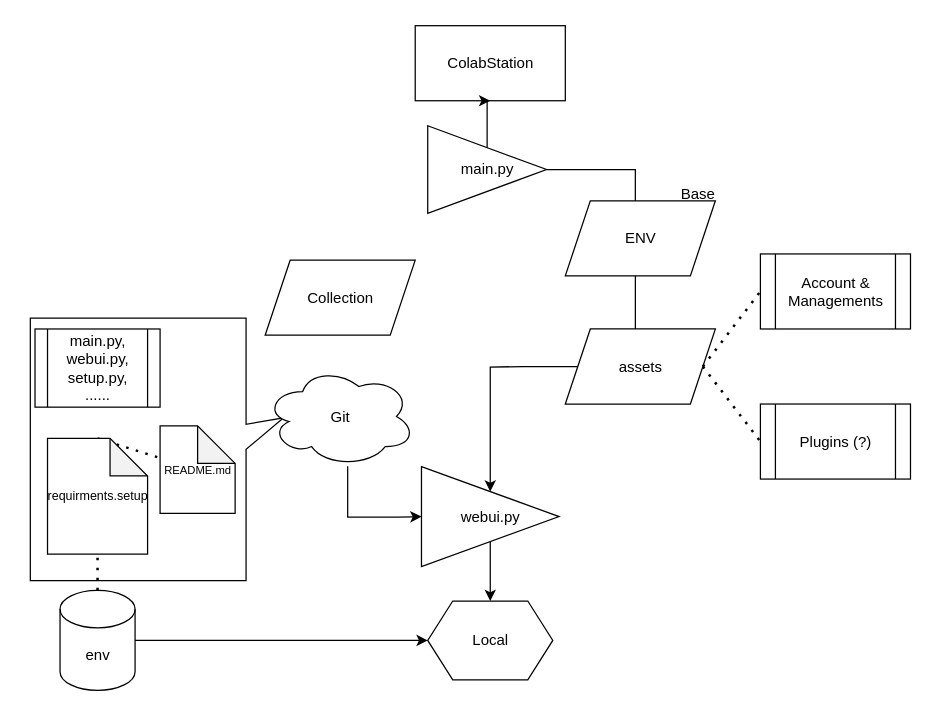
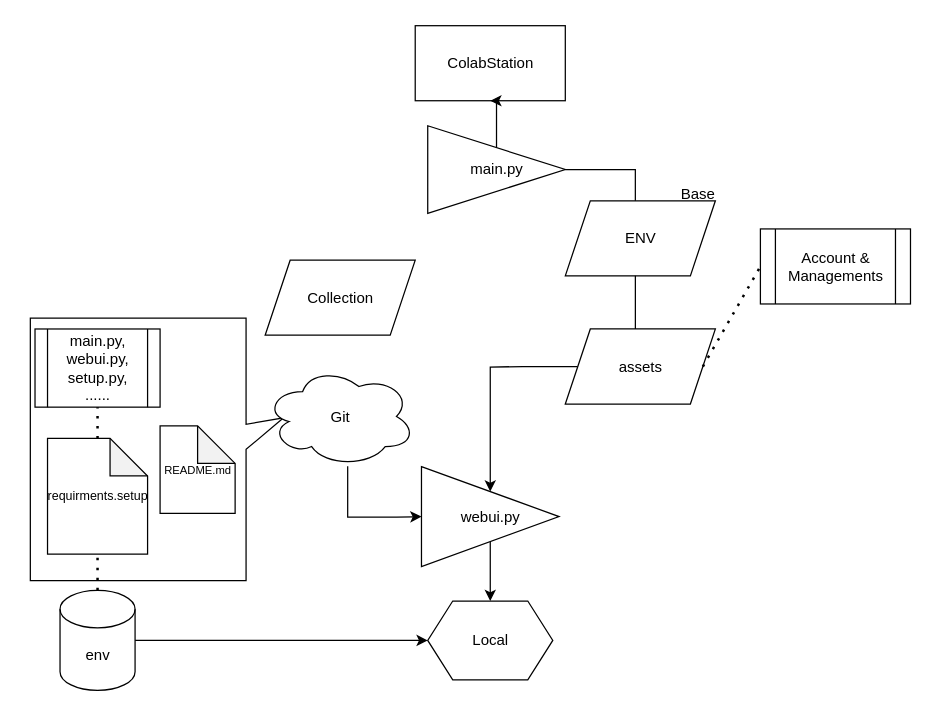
(487, 169) -> (496, 169)
(835, 291) -> (835, 266)
(732, 405) -> none
(835, 441) -> none
(136, 450) -> (98, 424)
